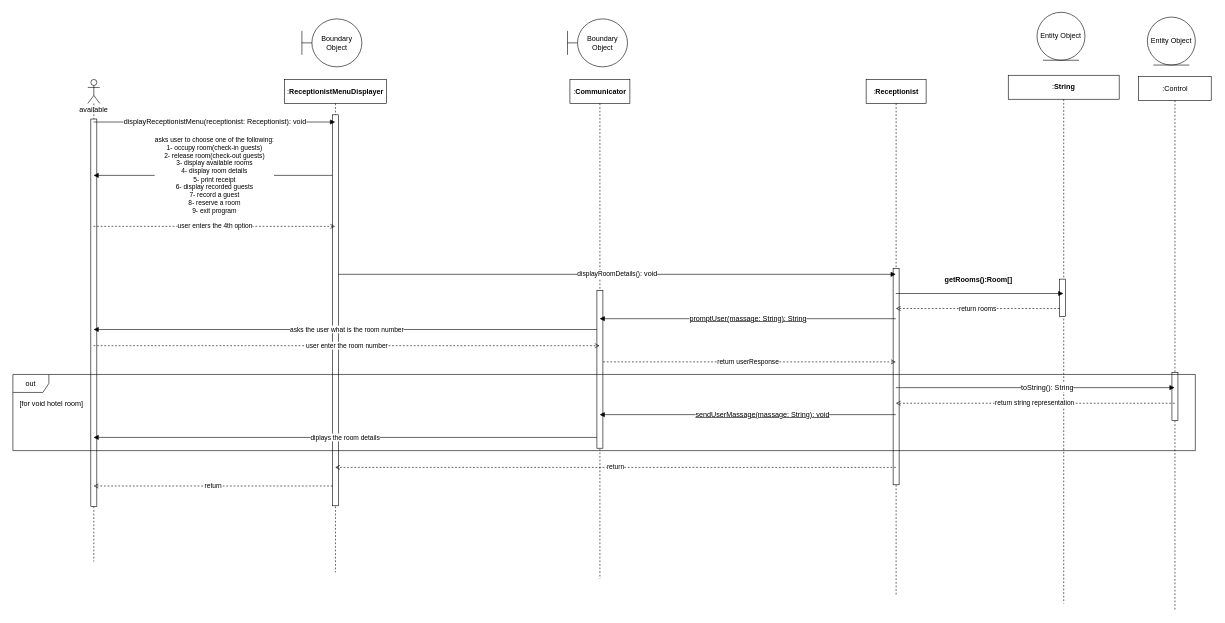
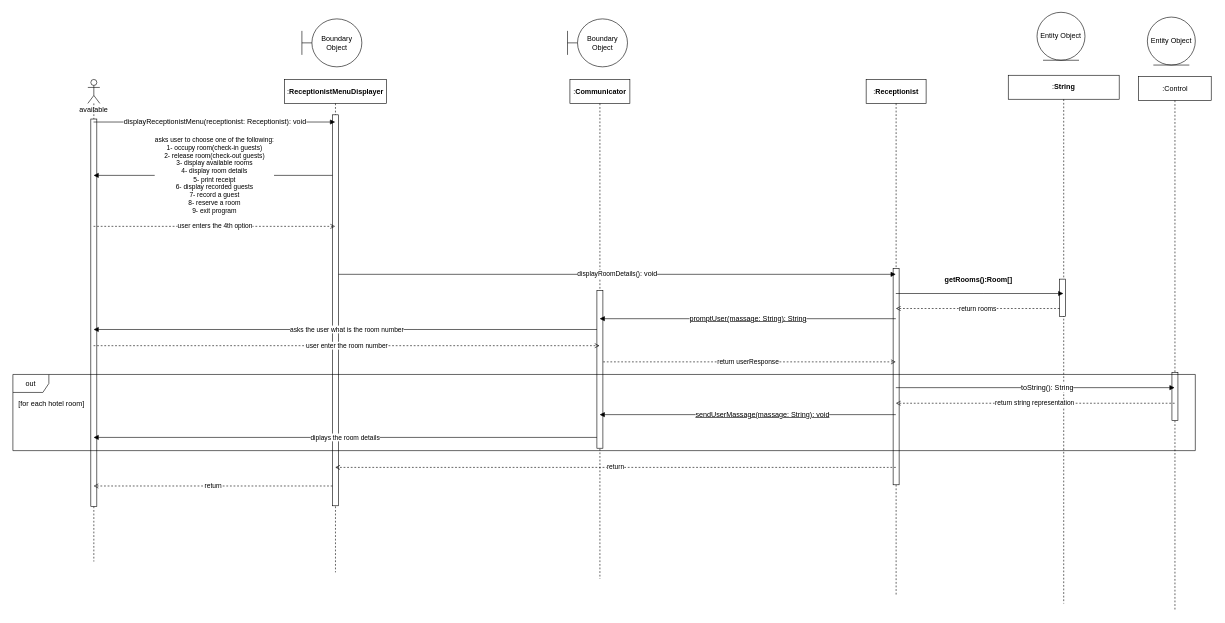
(51, 404) -> (51, 404)
